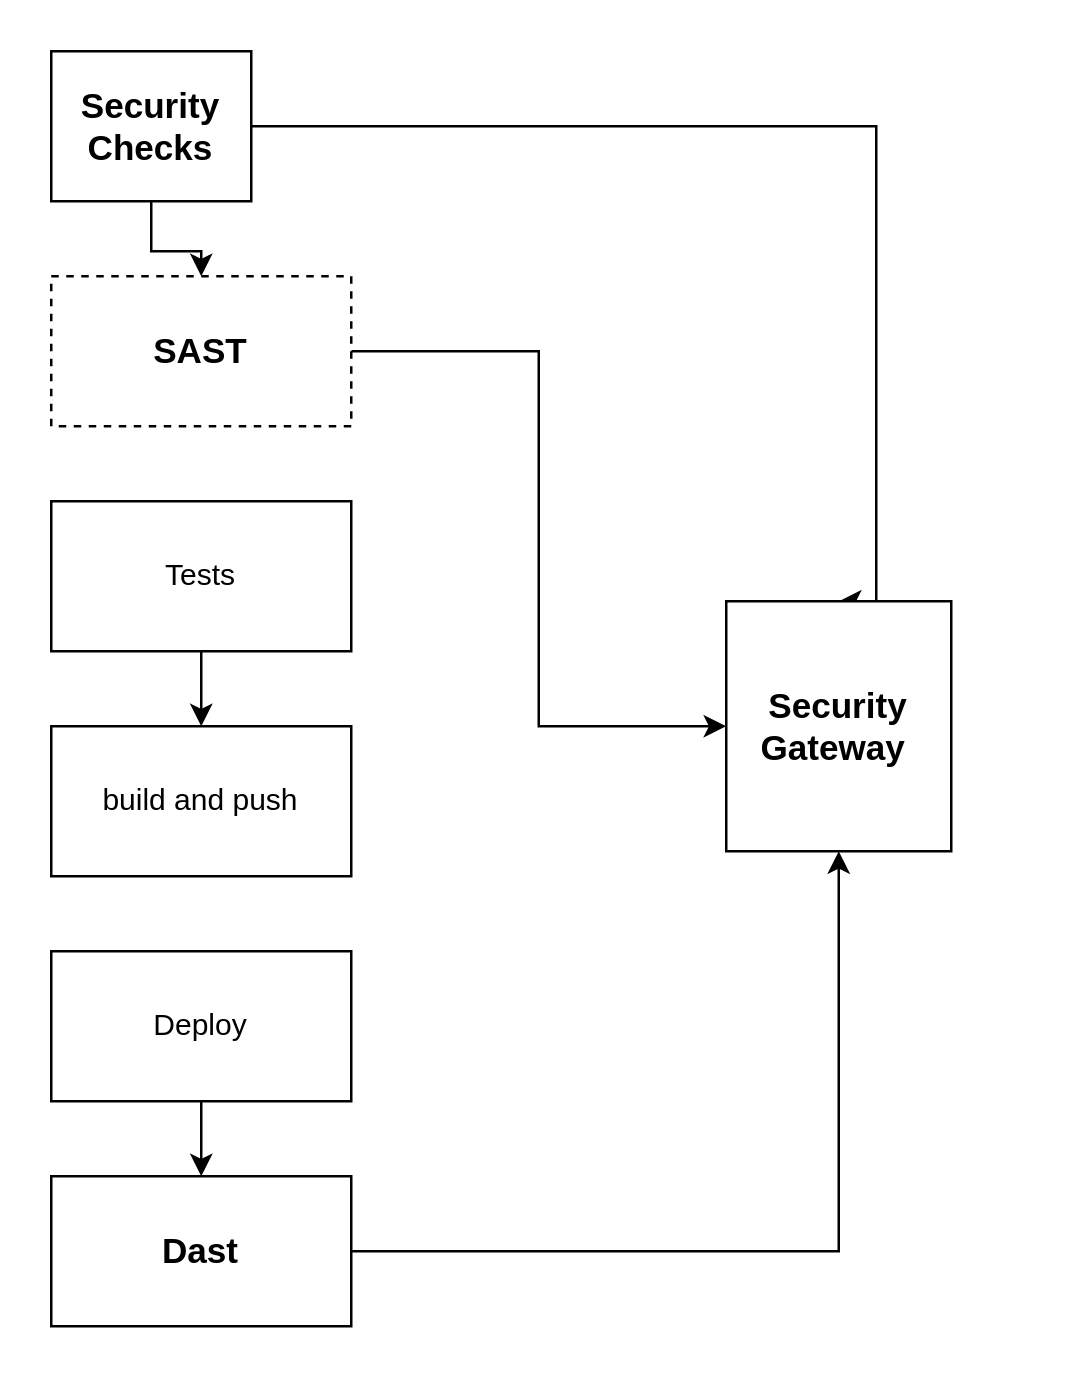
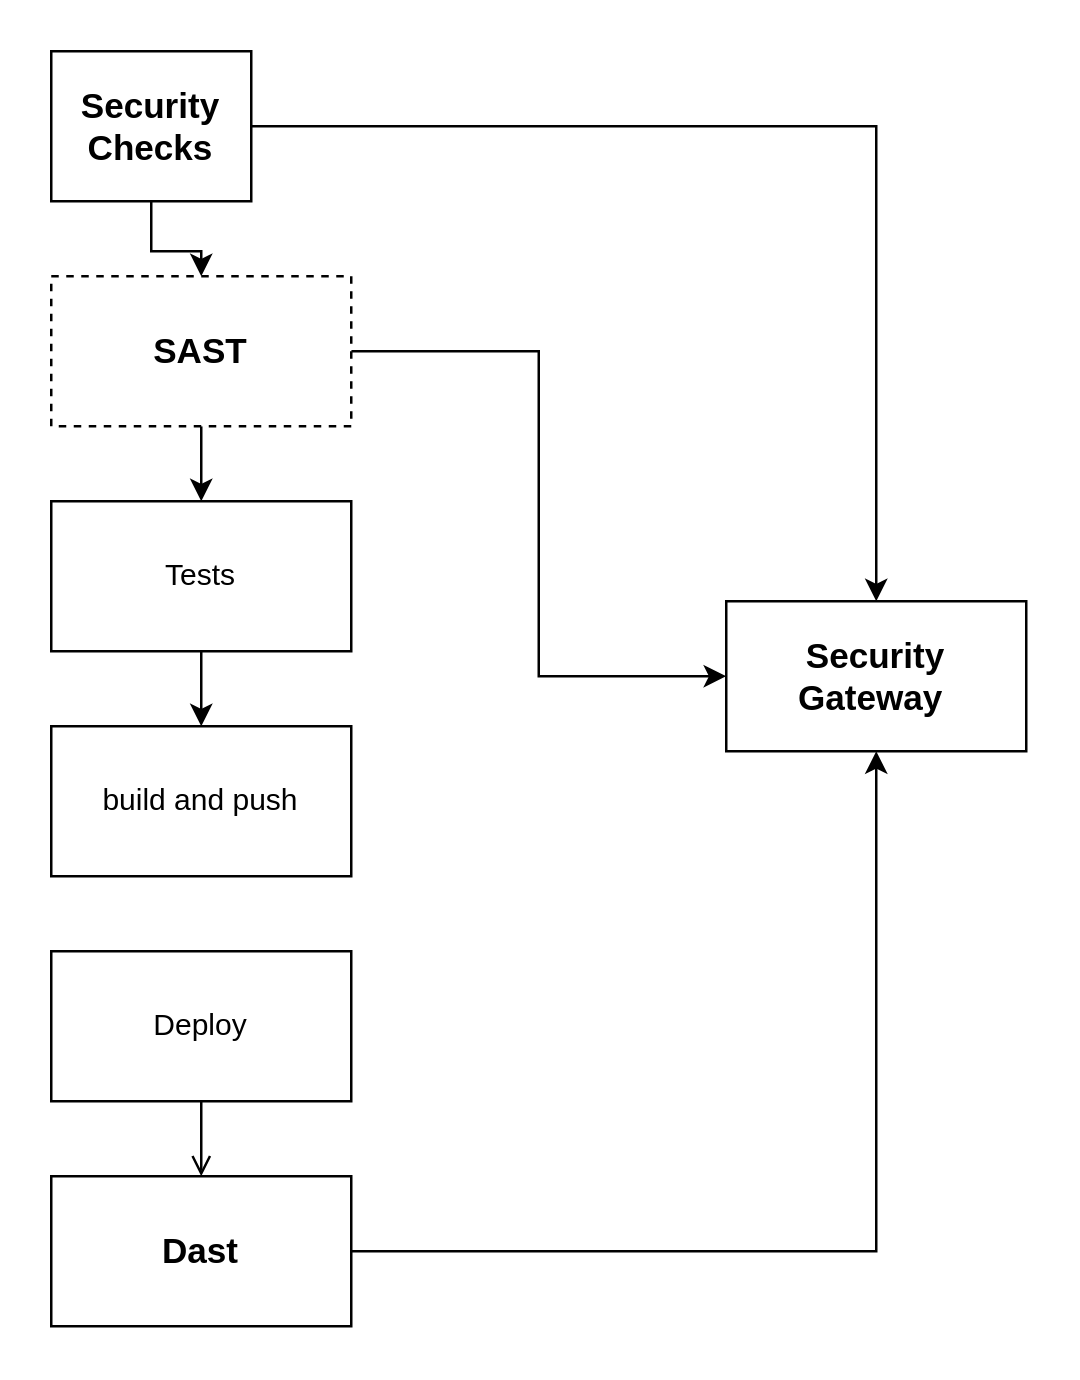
none -> (201, 472)
(839, 726) -> (876, 676)
(201, 1158) -> (201, 1162)
